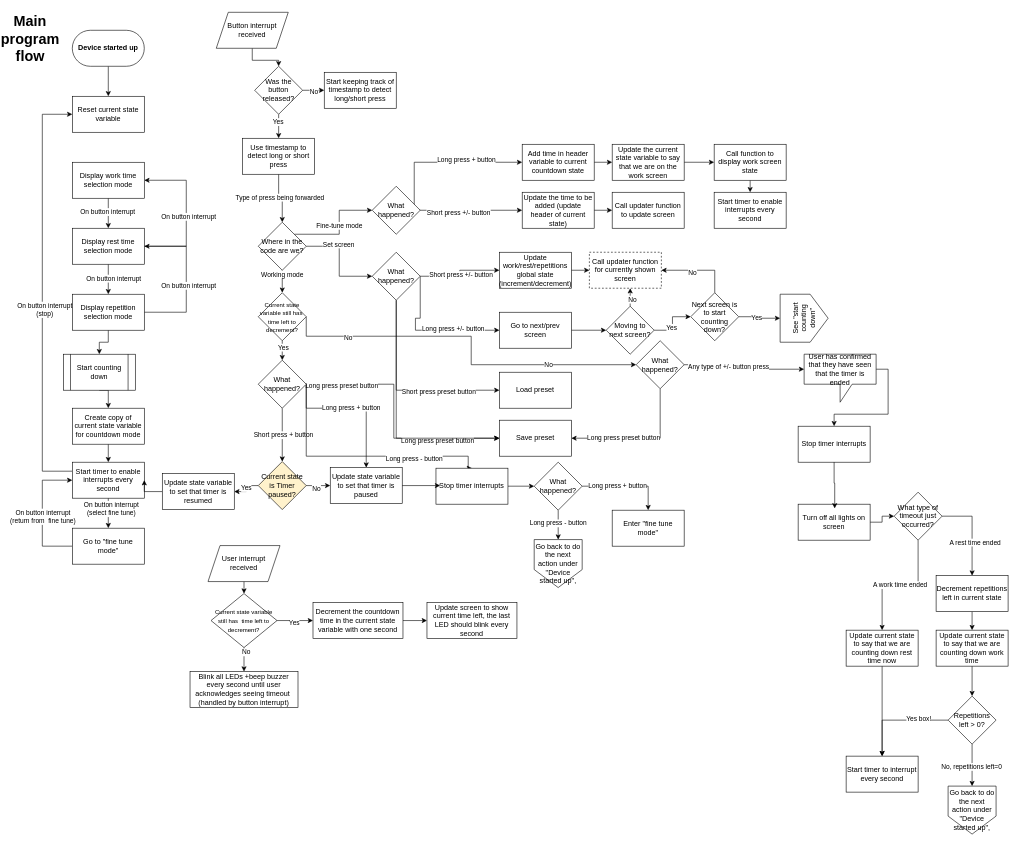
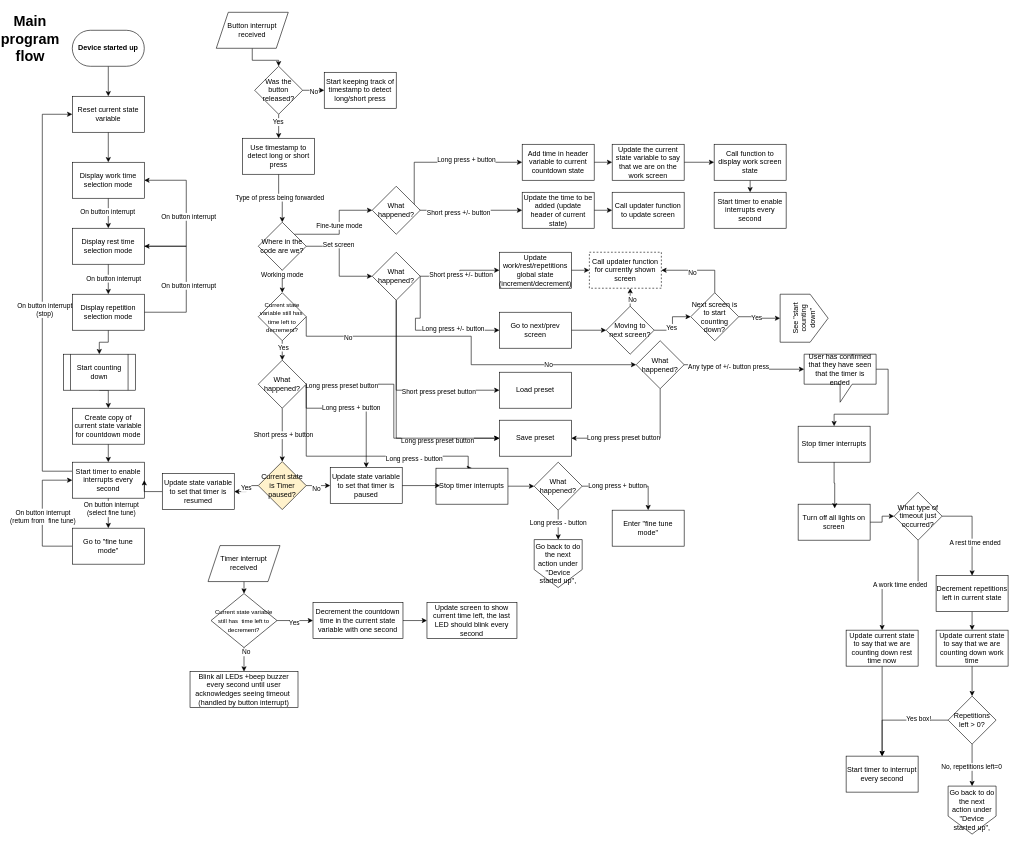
none -> (108, 156)
(244, 564) -> (244, 564)
